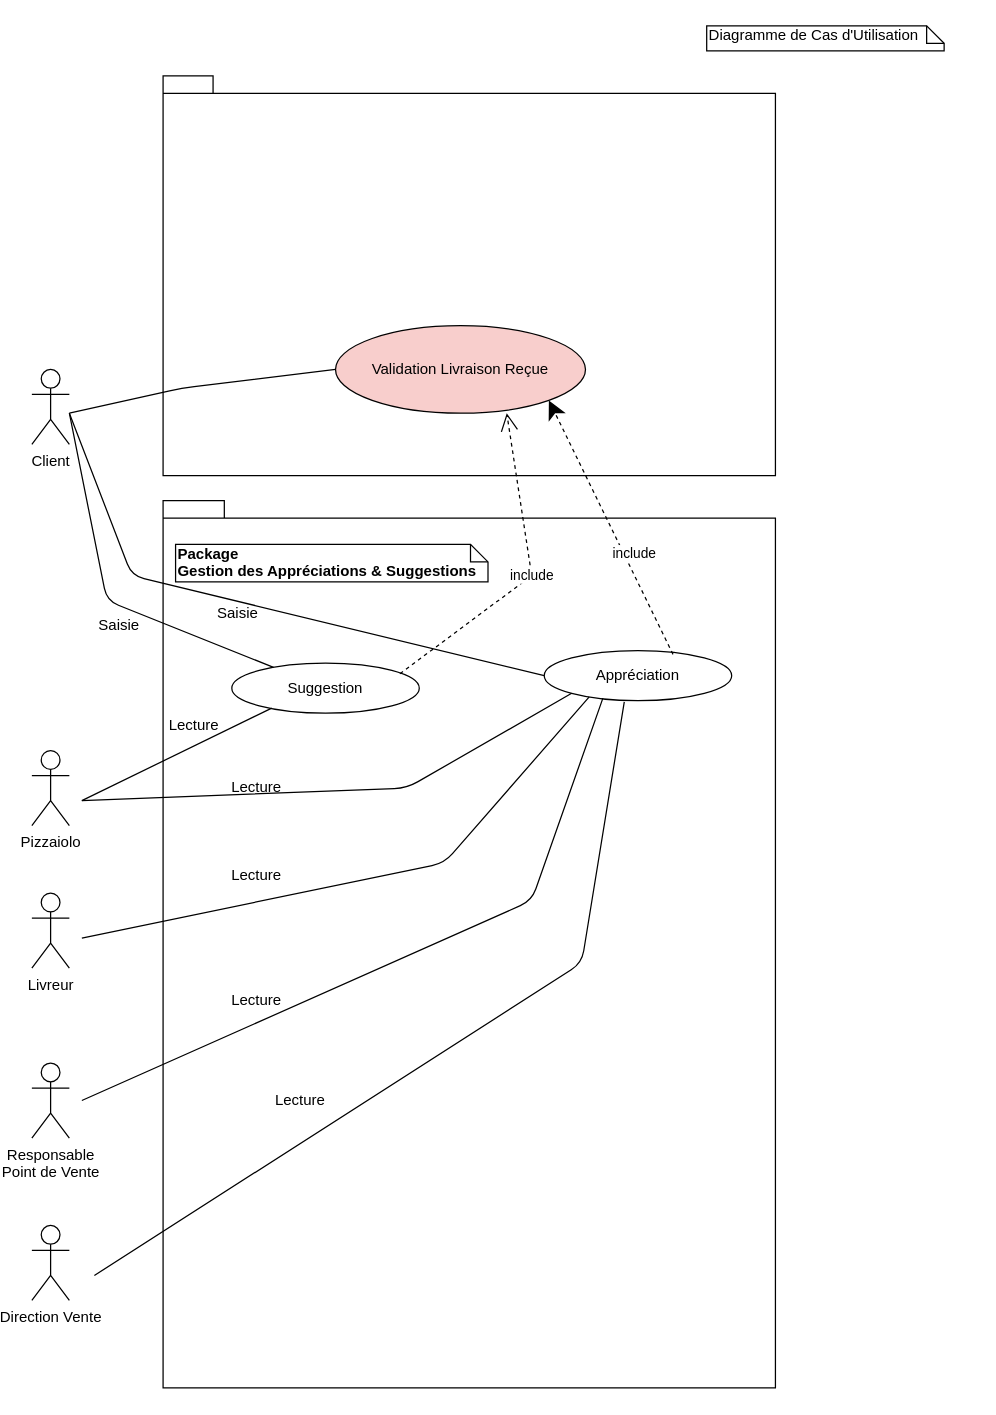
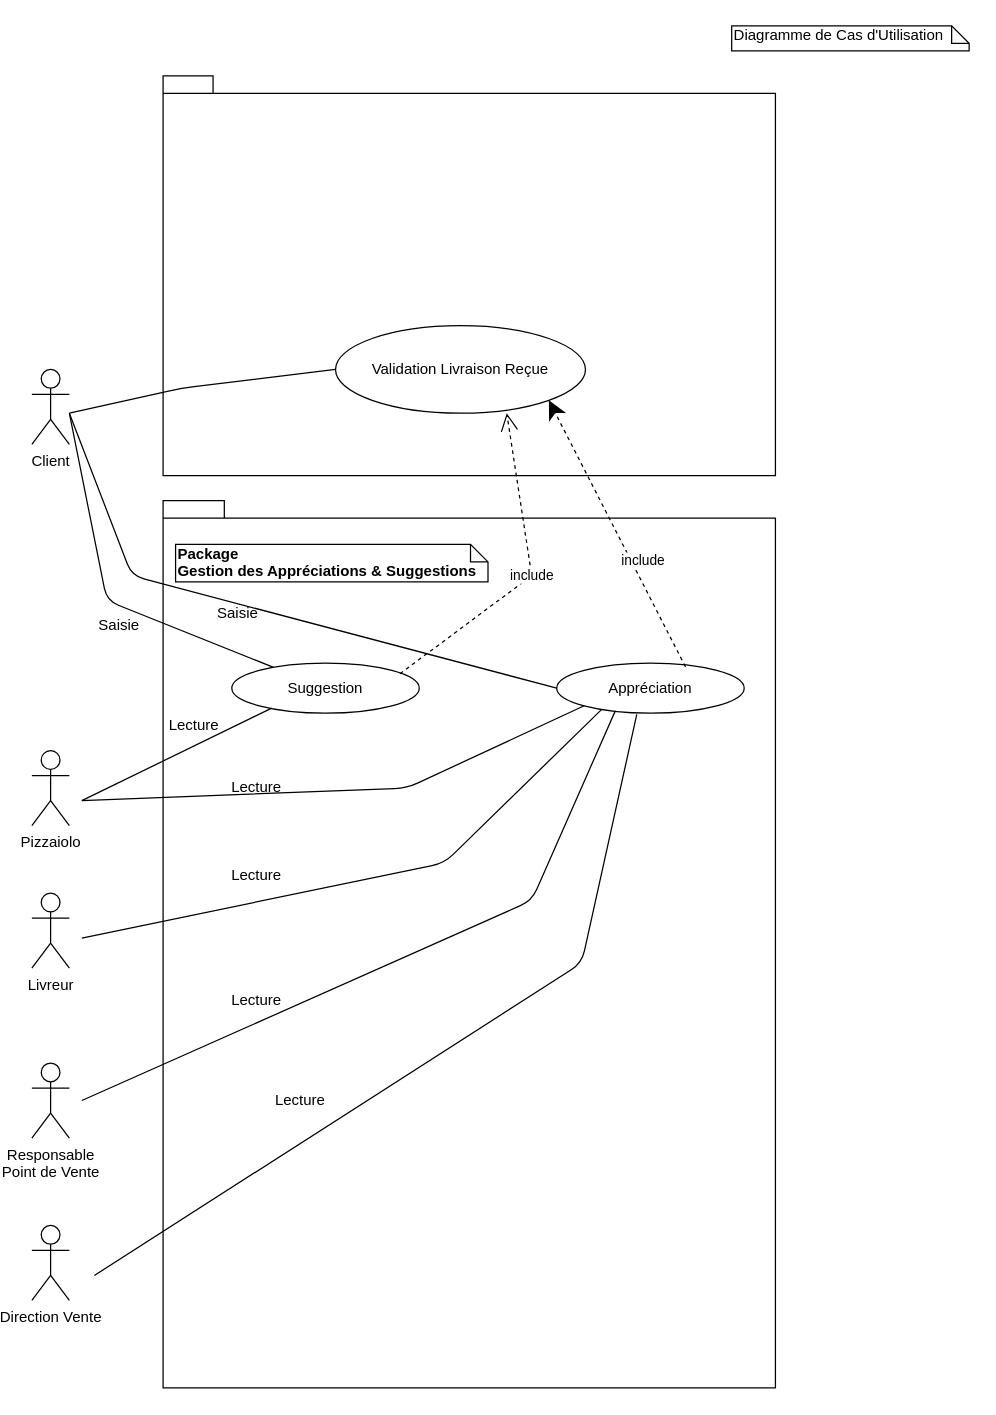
(826, 38) -> (851, 38)
(461, 369) -> (461, 369)
(638, 676) -> (651, 688)
